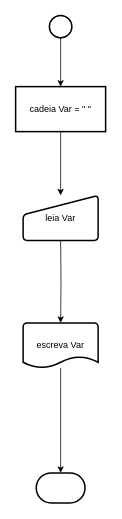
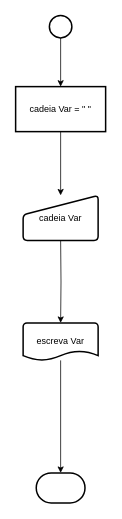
(60, 218) -> (60, 218)
(60, 345) -> (60, 342)
